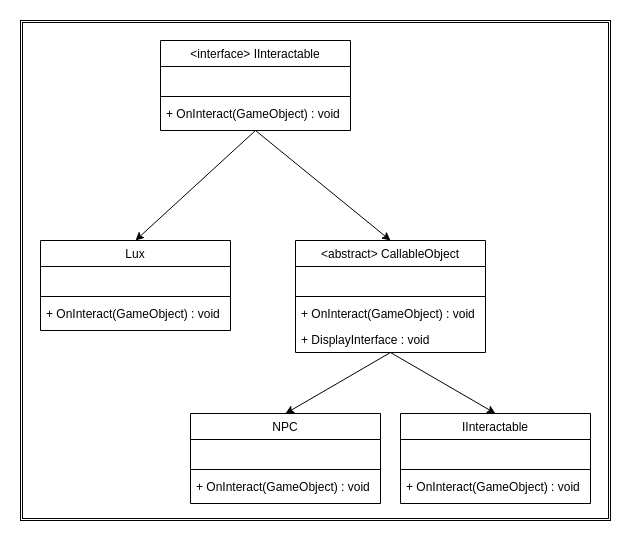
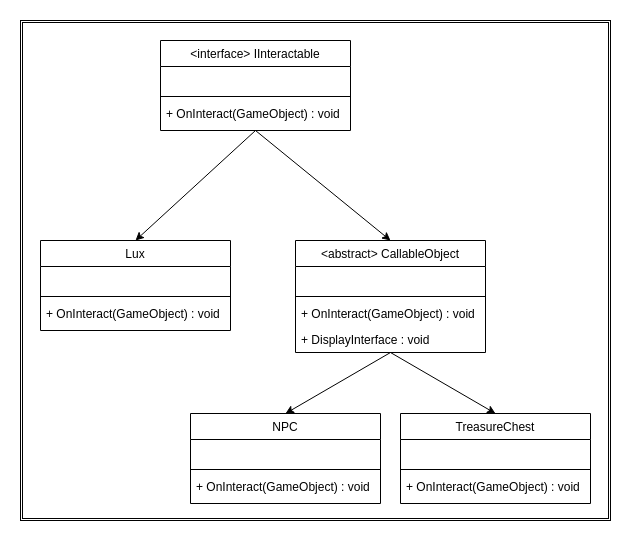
(495, 427) -> (495, 427)
